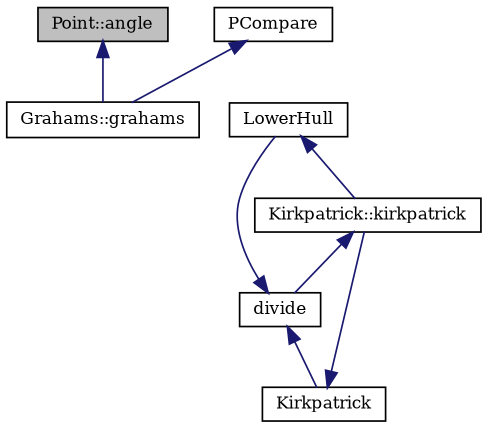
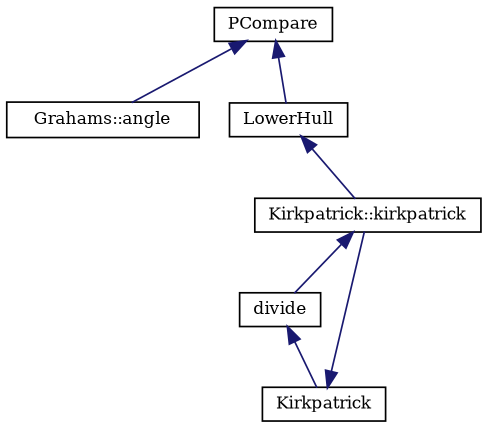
(103, 24) -> none
(103, 120) -> (103, 120)
(238, 205) -> (282, 80)
